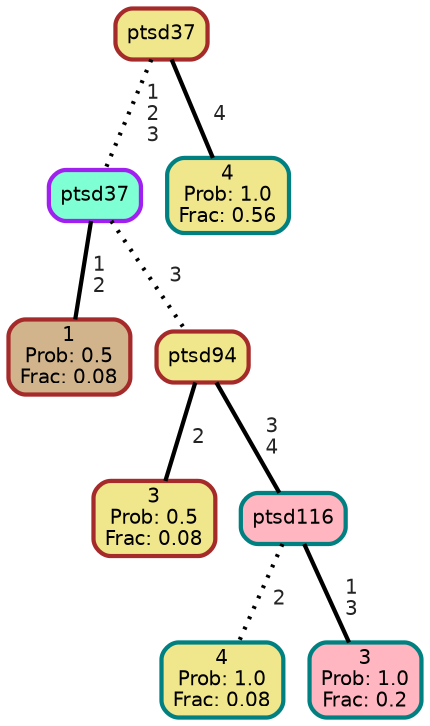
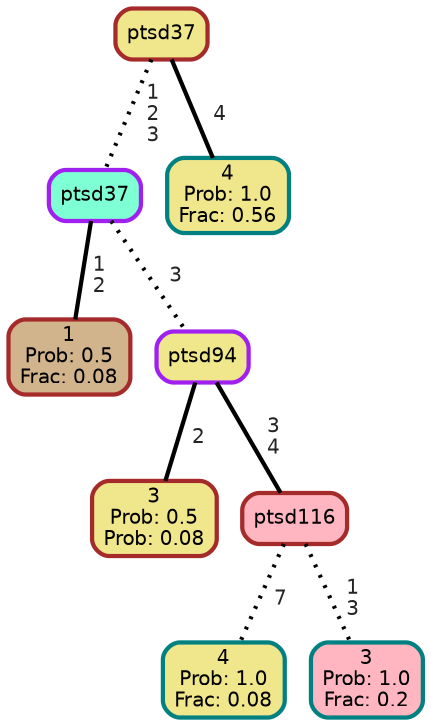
(203, 357) -> (203, 357)
(154, 518) -> (154, 518)
(293, 518) -> (295, 518)
(327, 593) -> (328, 593)
(276, 599) -> (278, 599)
